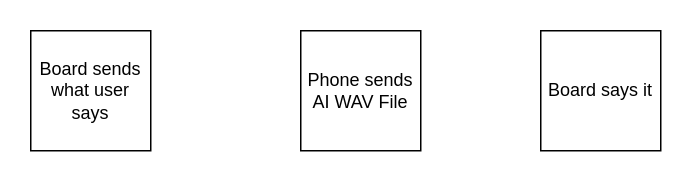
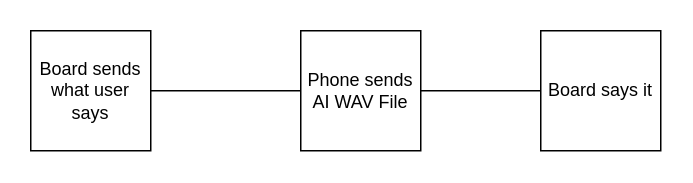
none -> (226, 91)
none -> (481, 91)
